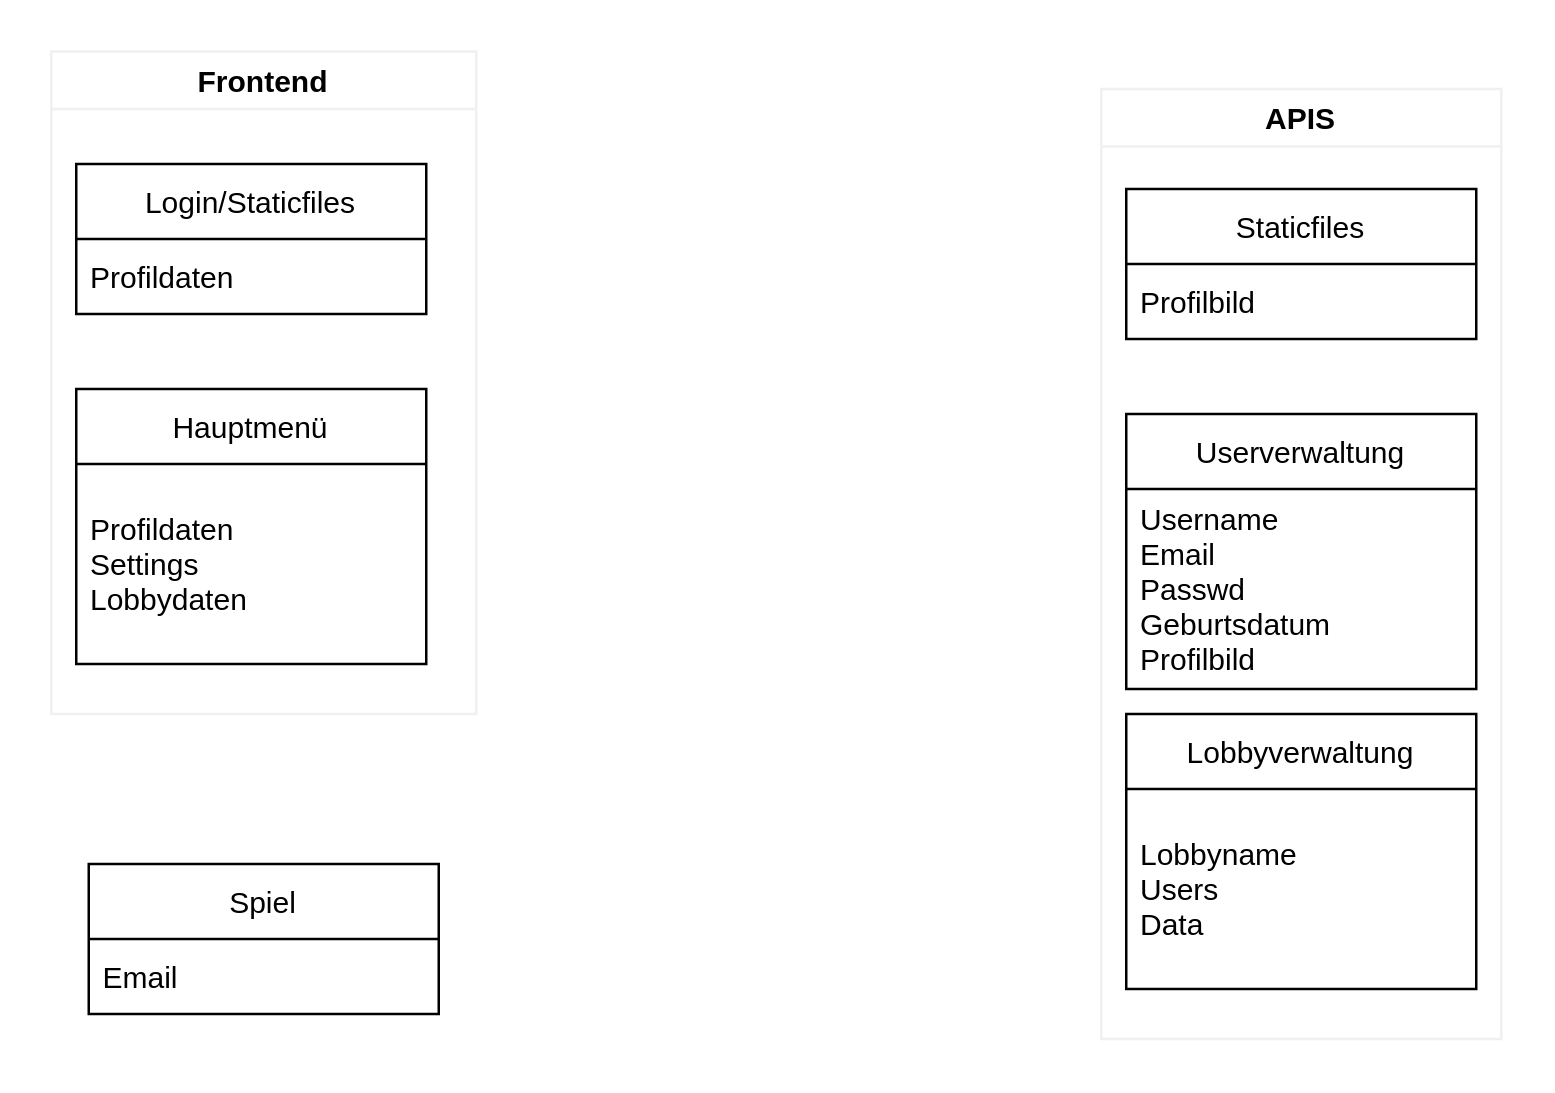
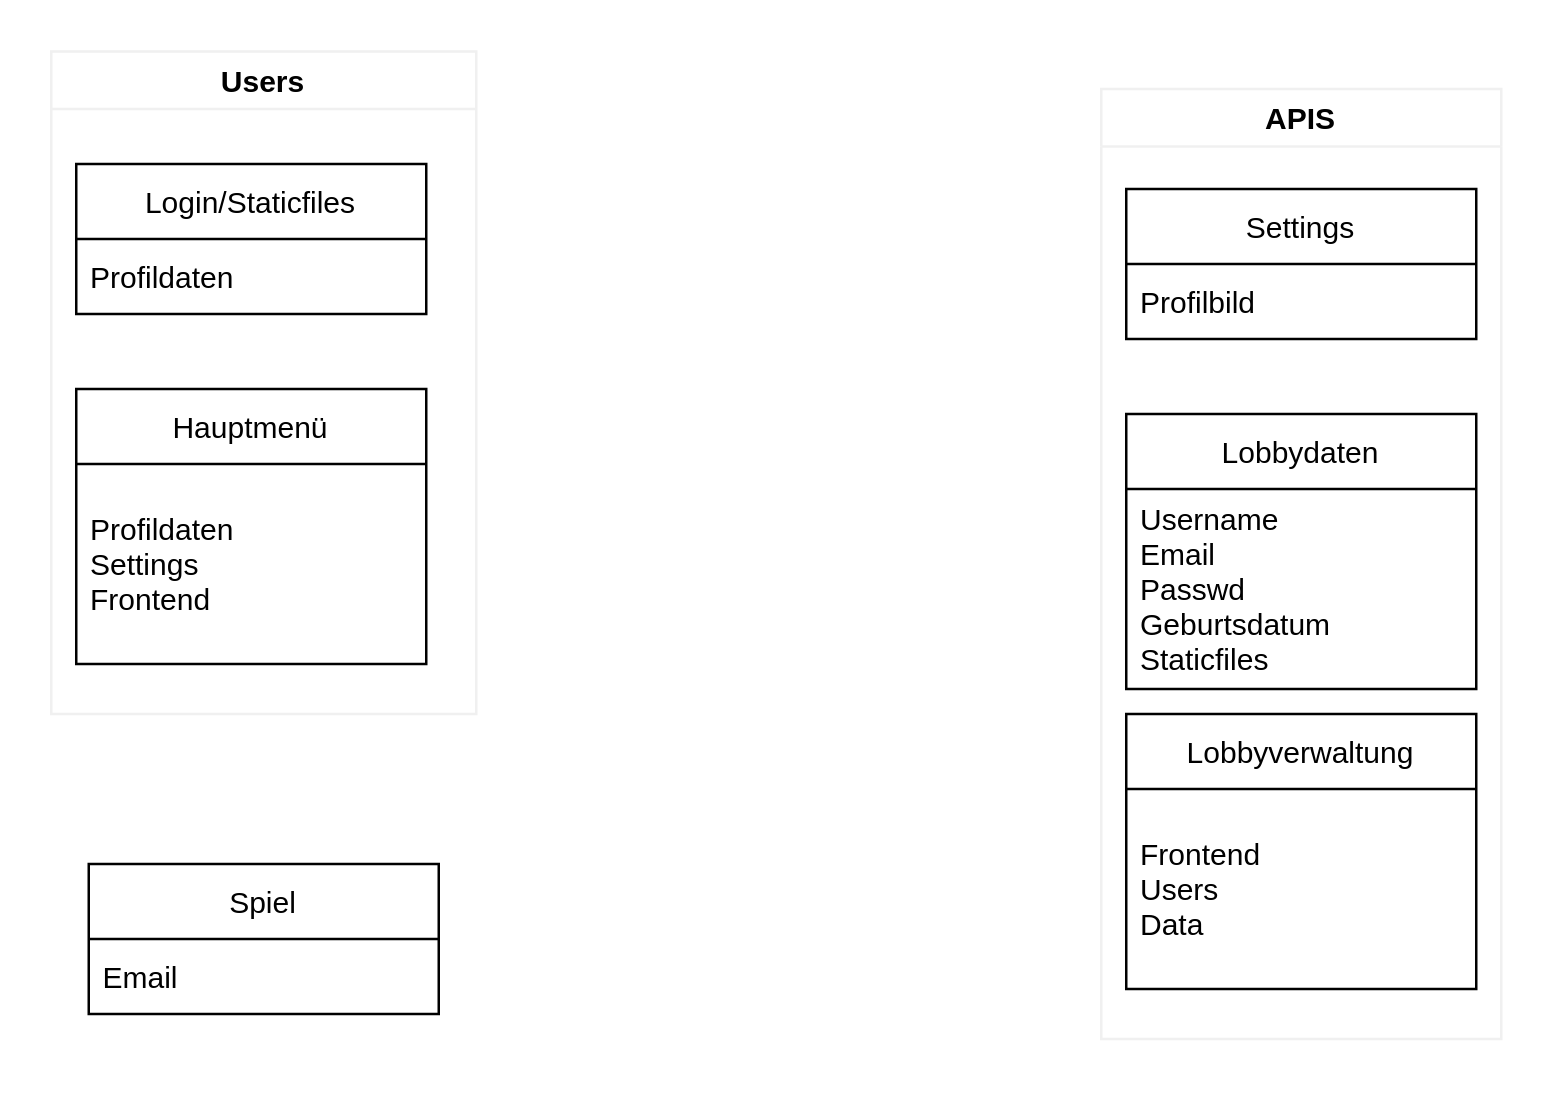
(263, 81) -> (263, 81)
(1300, 228) -> (1300, 228)
(1300, 453) -> (1300, 453)
(1207, 520) -> (1207, 520)
(175, 530) -> (175, 530)
(1216, 855) -> (1207, 855)
